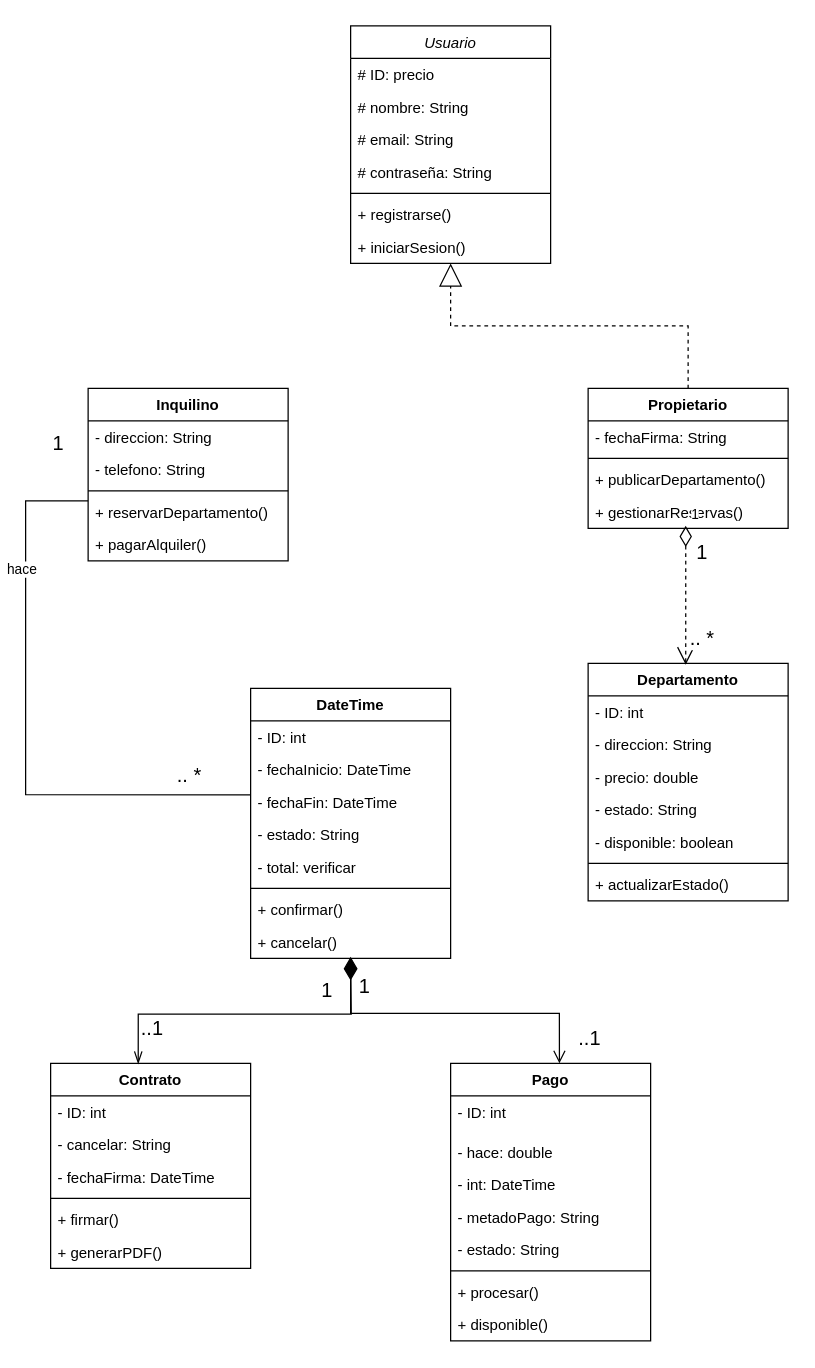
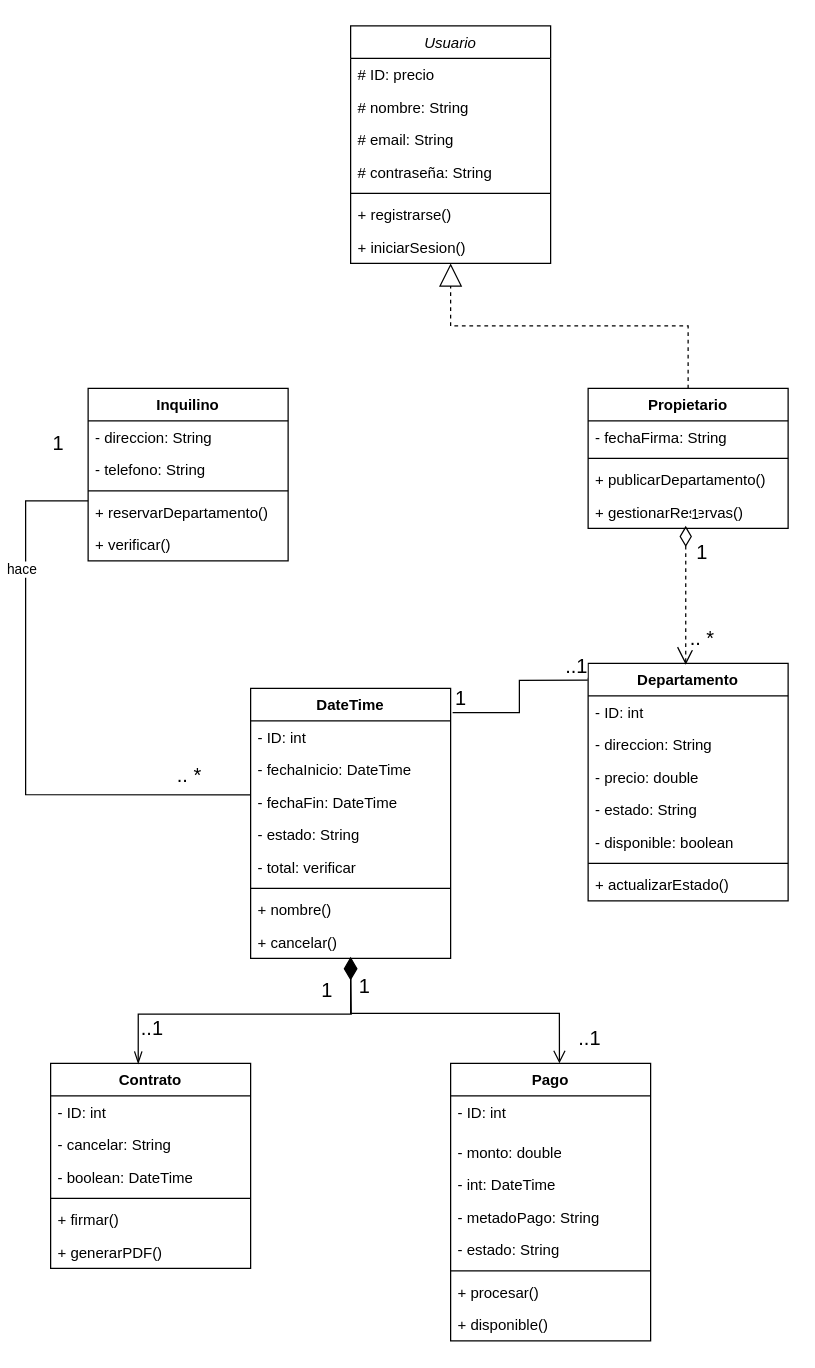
(159, 546) -> (144, 546)
none -> (519, 695)
(309, 911) -> (298, 911)
(509, 1153) -> (513, 1153)
(141, 1178) -> (128, 1178)
